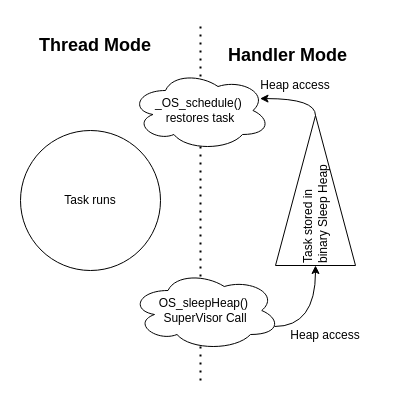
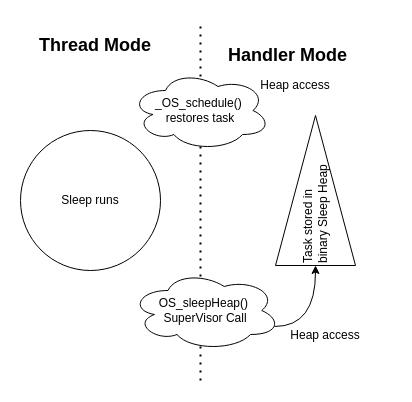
(294, 101) -> none
(91, 201) -> (91, 201)
